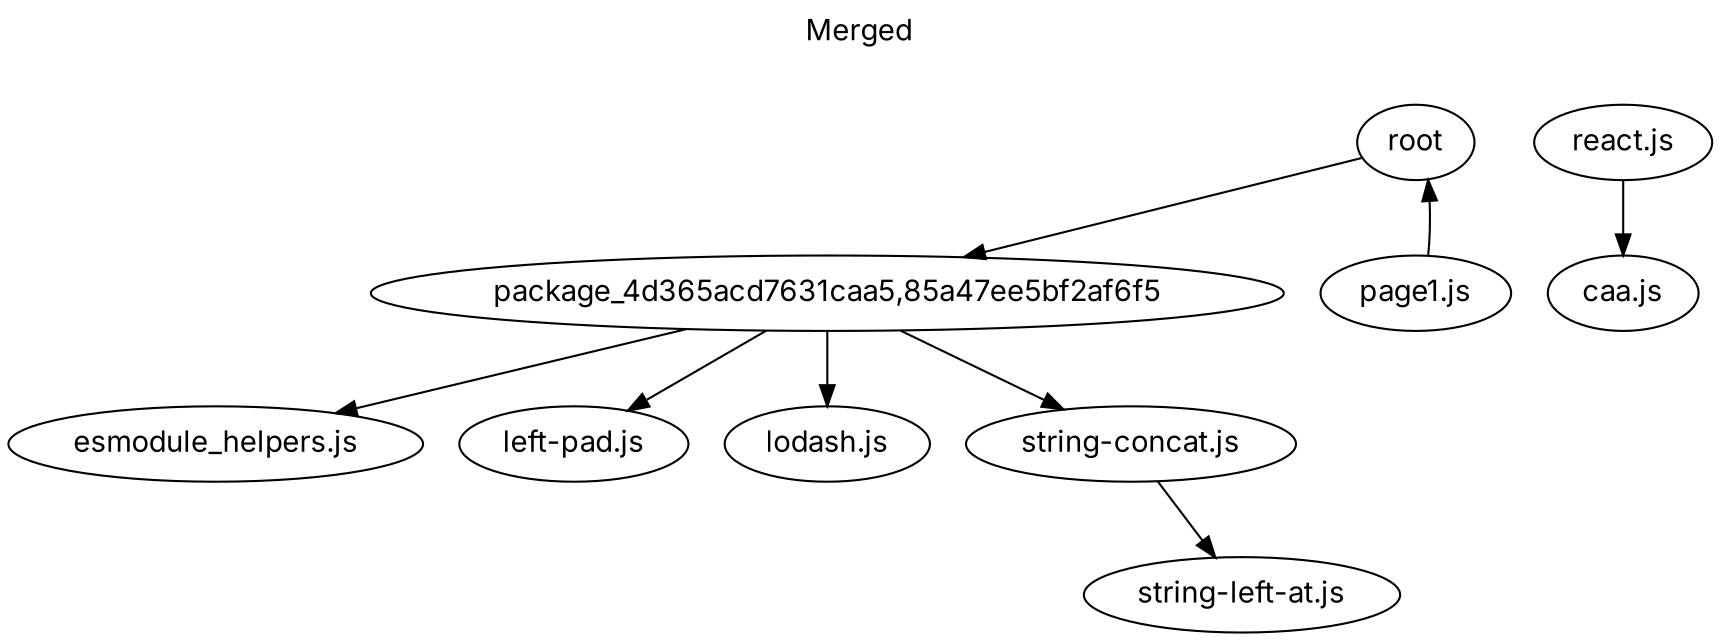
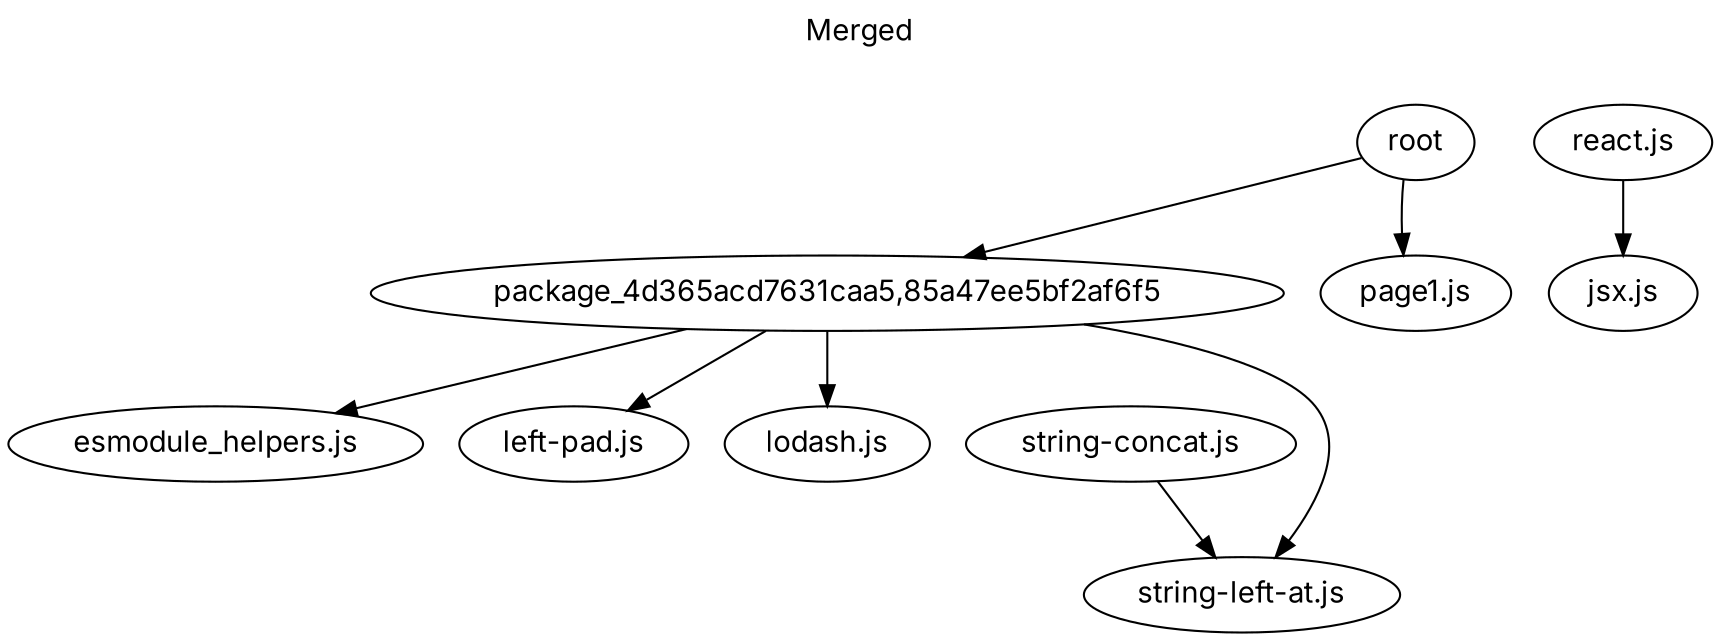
(1430, 228) -> (1402, 207)
(1623, 293) -> (1623, 293)
(972, 365) -> (1274, 377)
